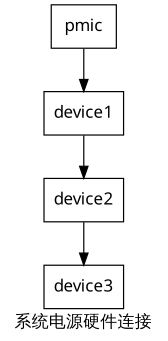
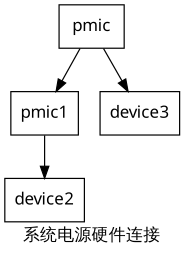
(84, 113) -> (45, 113)
(84, 238) -> (113, 65)
